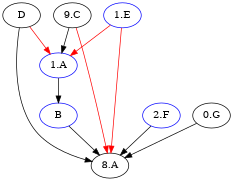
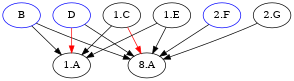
(22, 15) -> (72, 15)
(72, 15) -> (122, 15)
(122, 15) -> (172, 15)
(93, 38) -> (125, 39)
(58, 65) -> (72, 65)
(58, 87) -> (44, 38)
(117, 87) -> (161, 37)
(212, 116) -> (272, 15)
